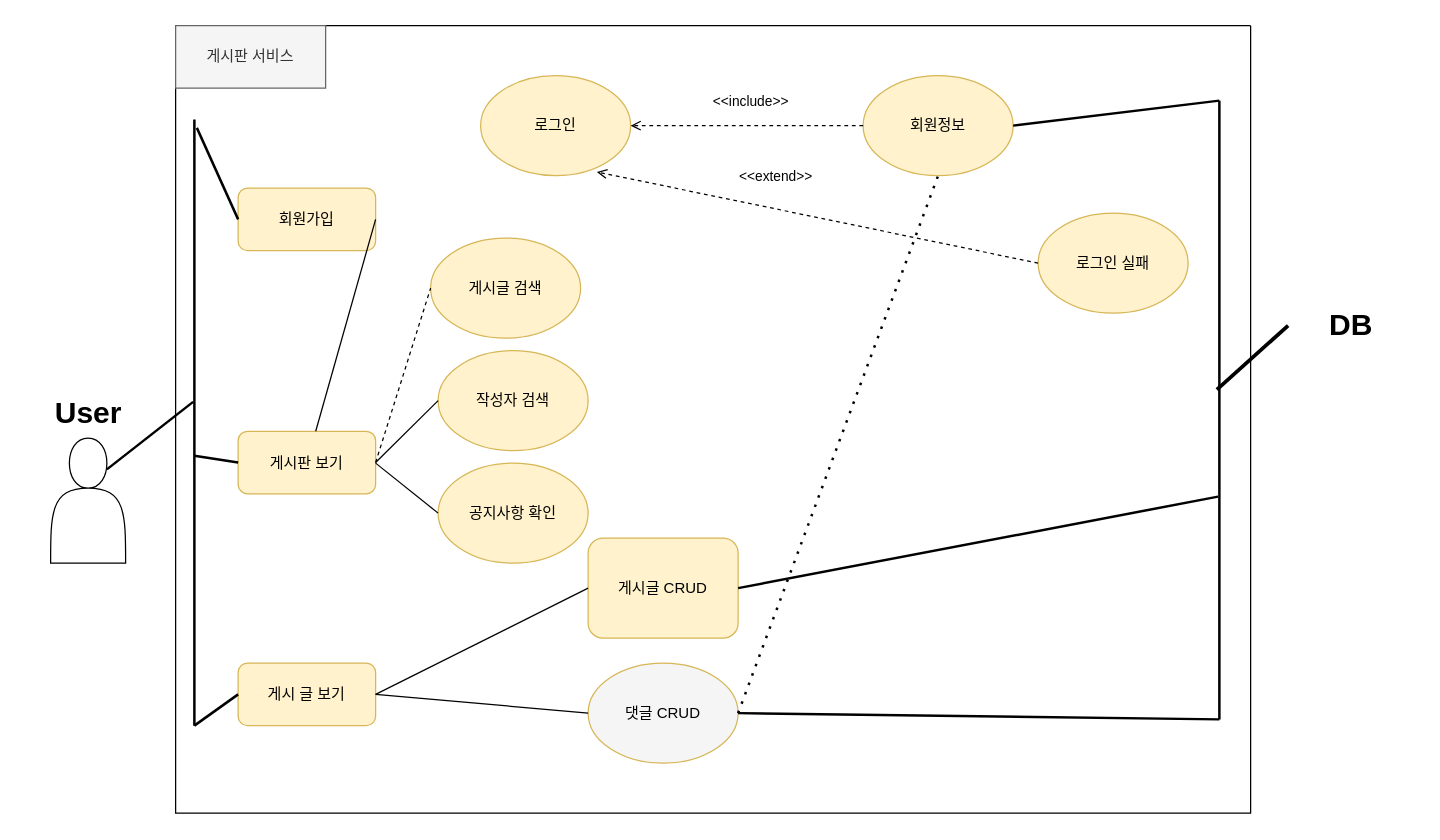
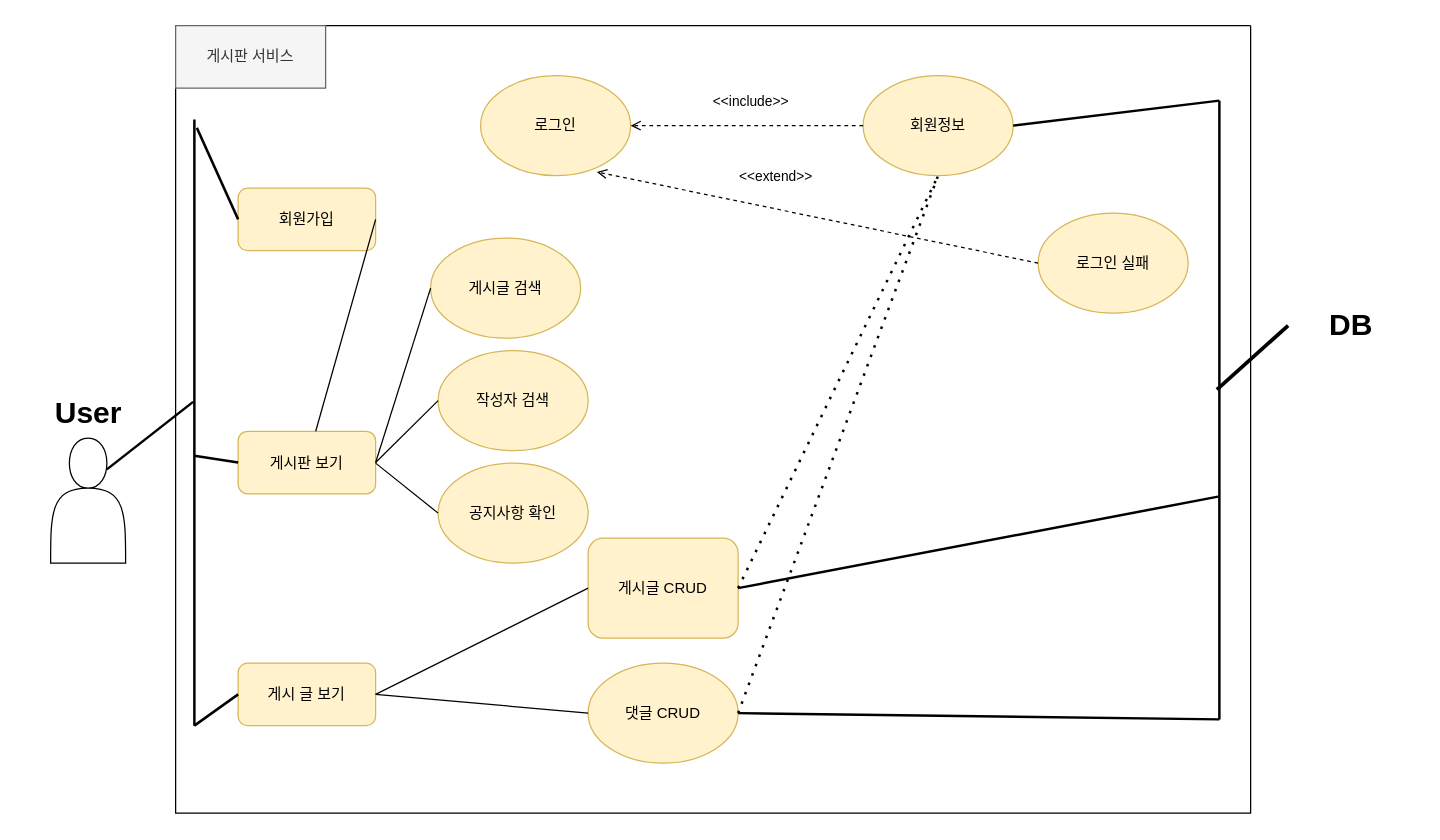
(404, 373) -> (404, 373)
none -> (834, 391)
(663, 713) -> (663, 713)
